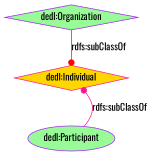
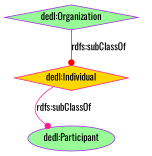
(92, 110) -> (36, 104)
